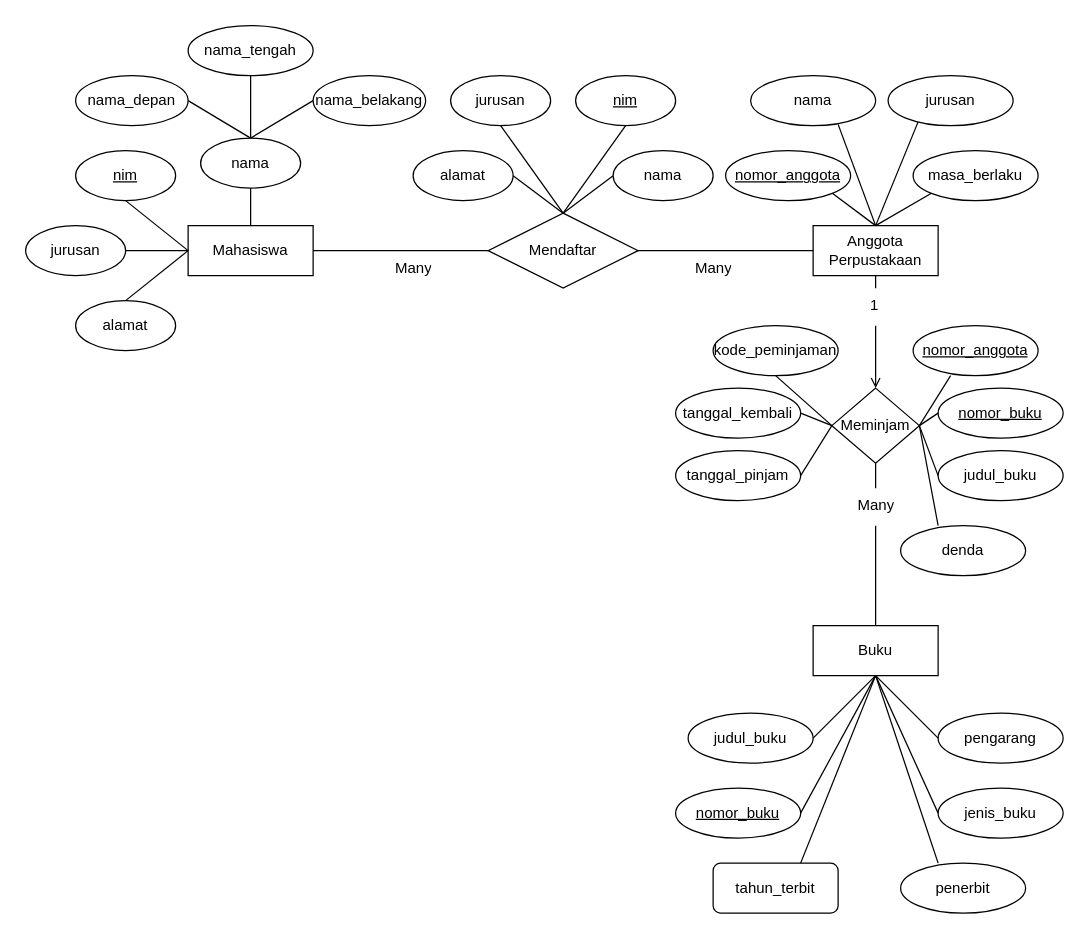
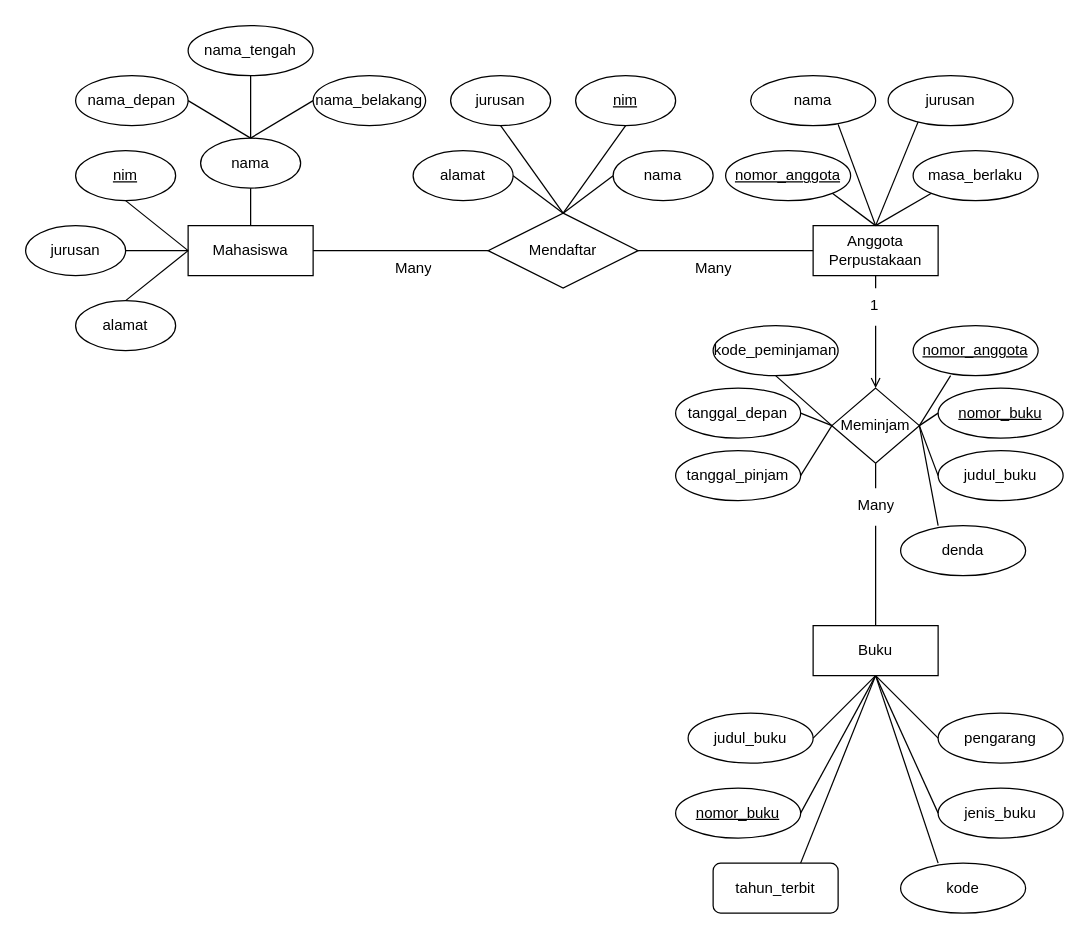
(738, 413) -> (738, 413)
(963, 888) -> (963, 888)
